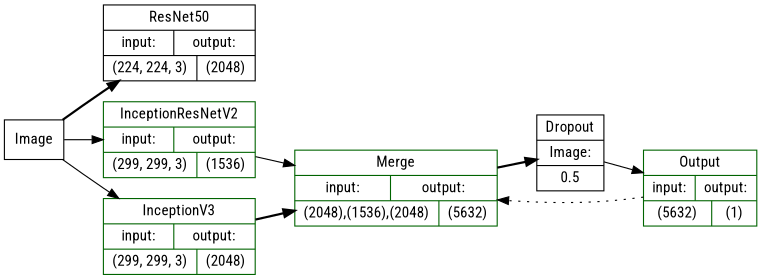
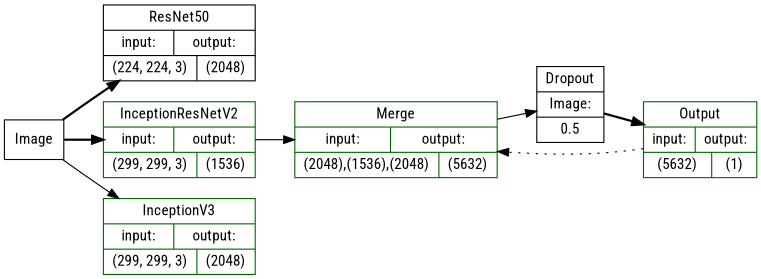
(78, 140) -> (78, 140)
(512, 165) -> (512, 116)
(618, 166) -> (618, 117)
(270, 216) -> none
